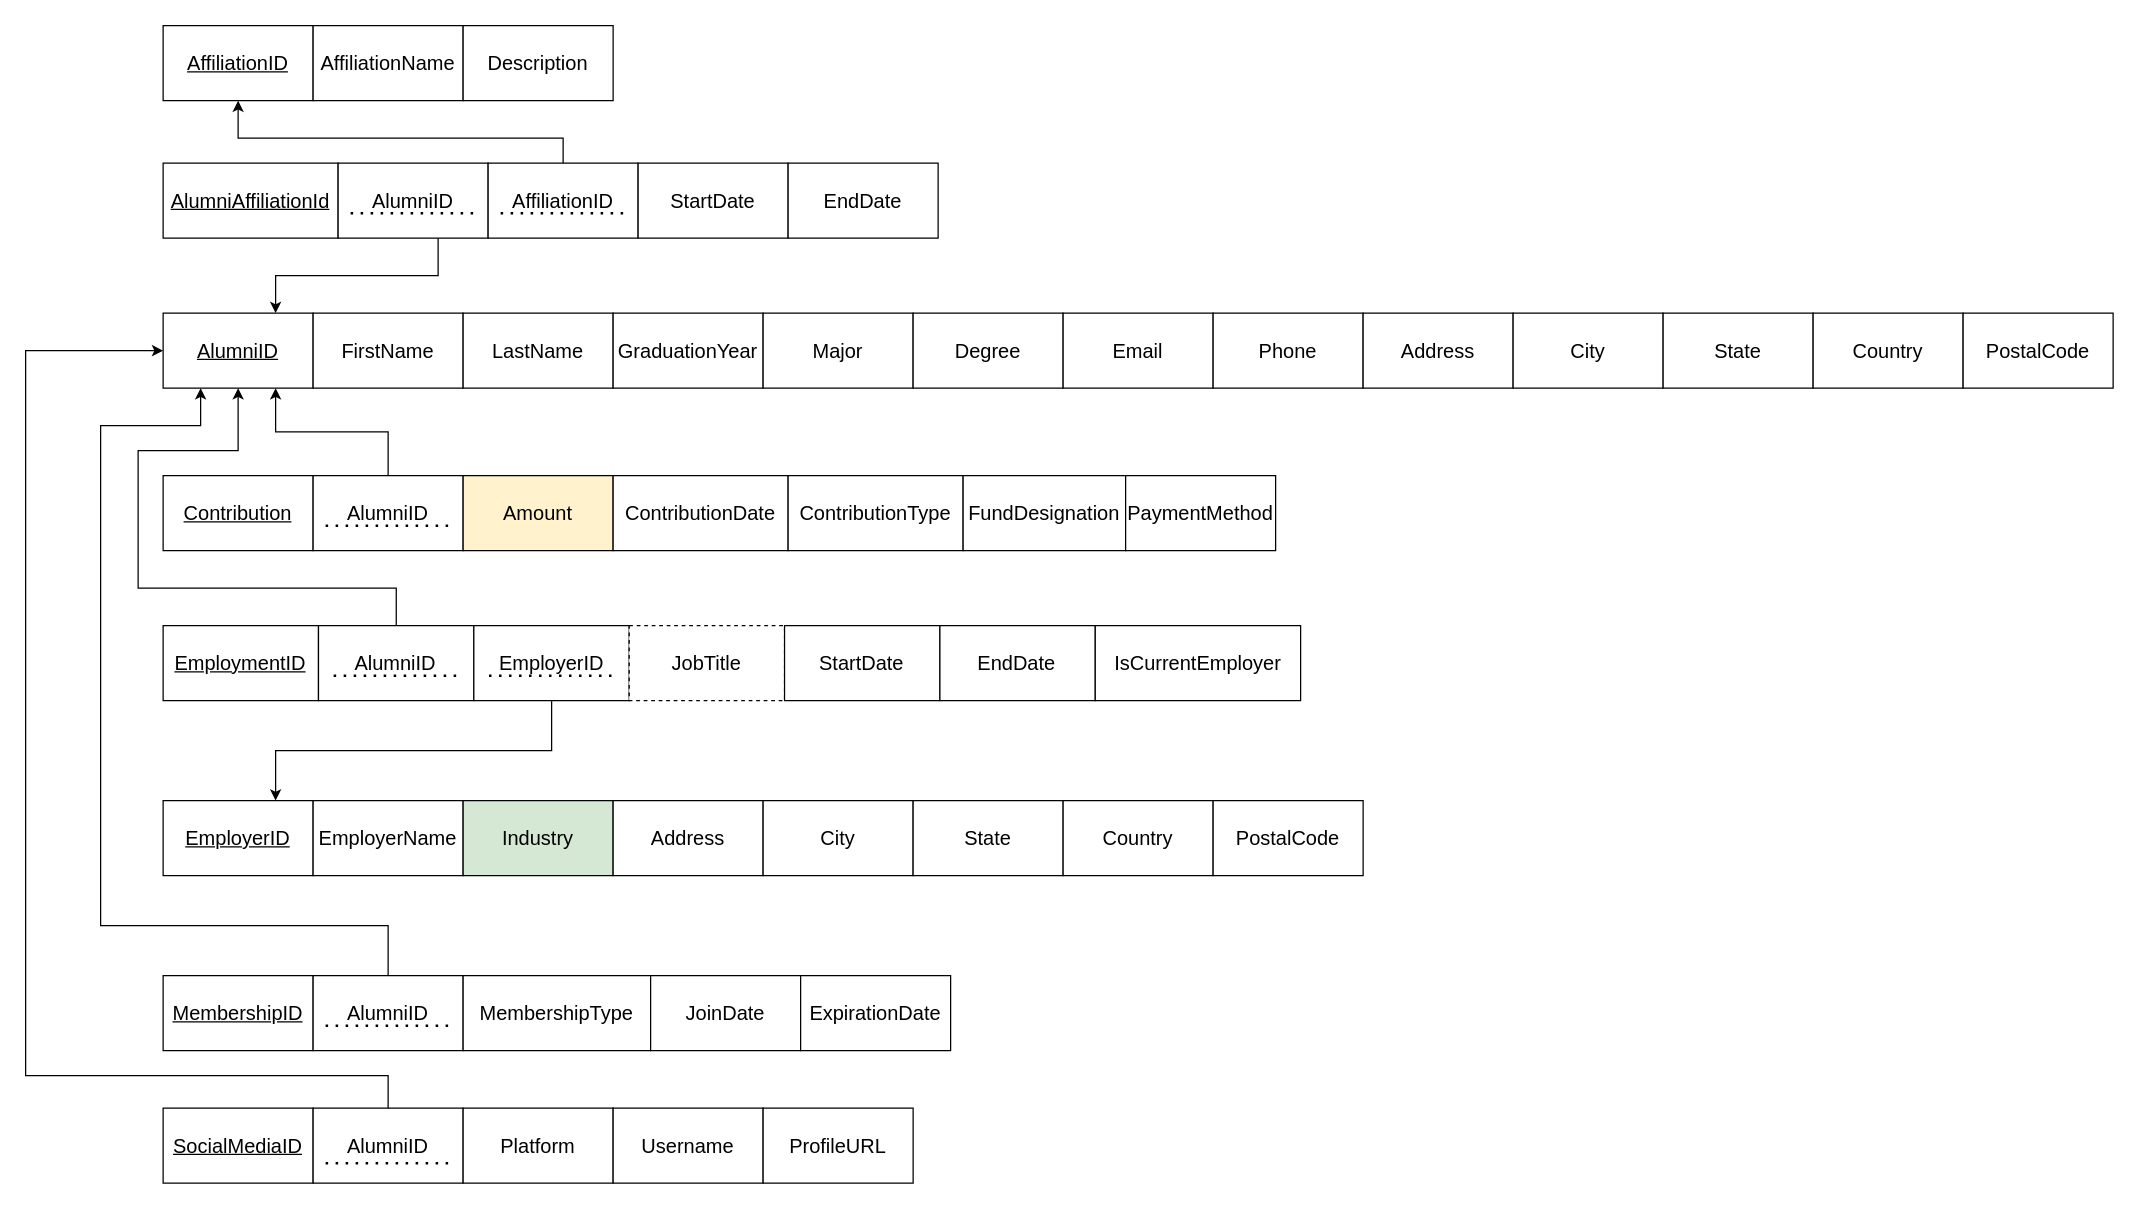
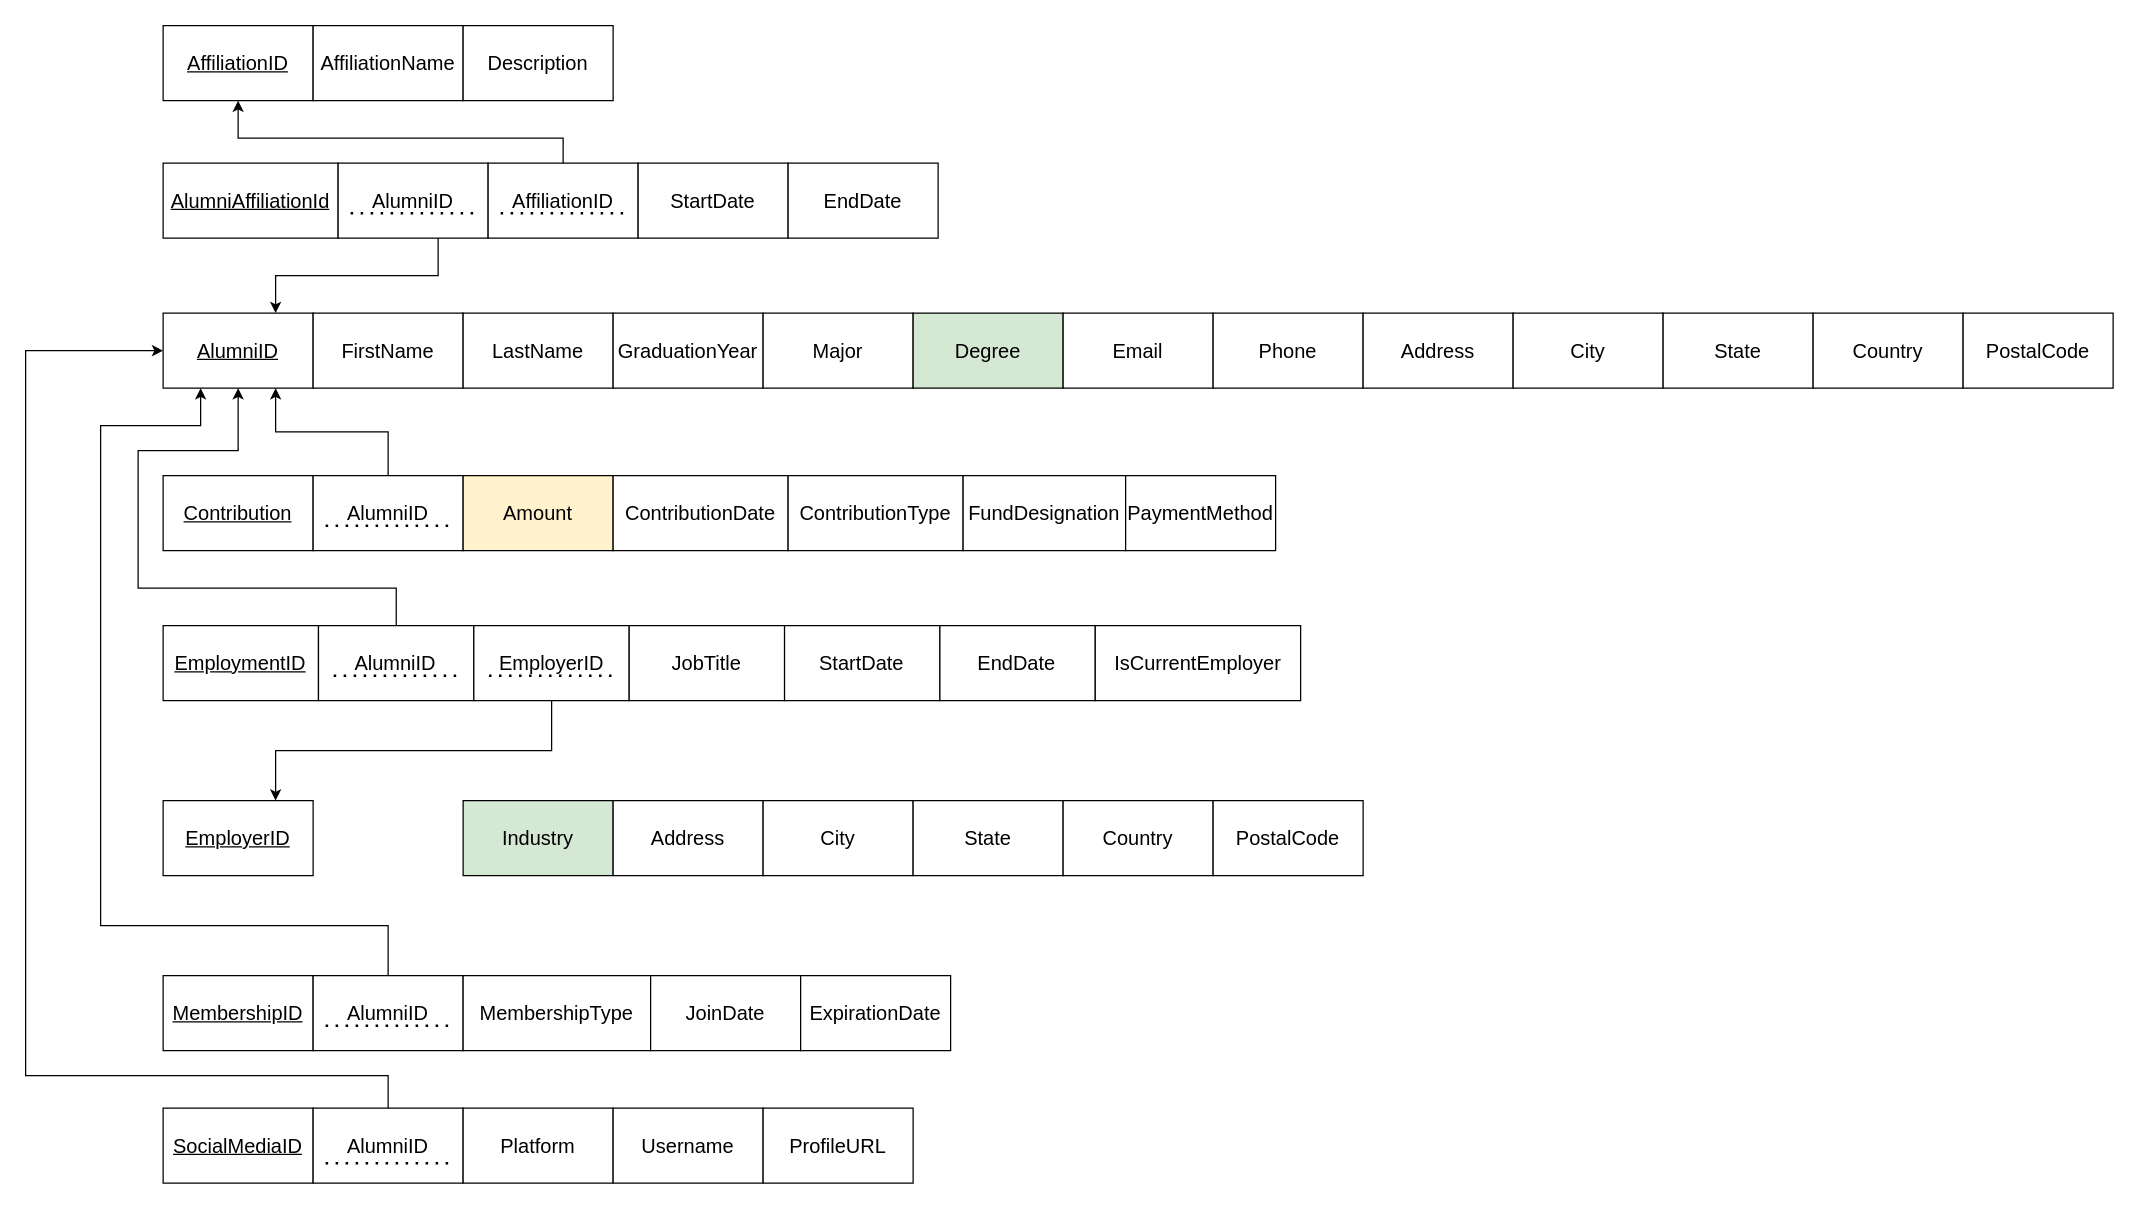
(988, 351) -> (988, 351)
(707, 663) -> (707, 663)
(388, 838) -> none
